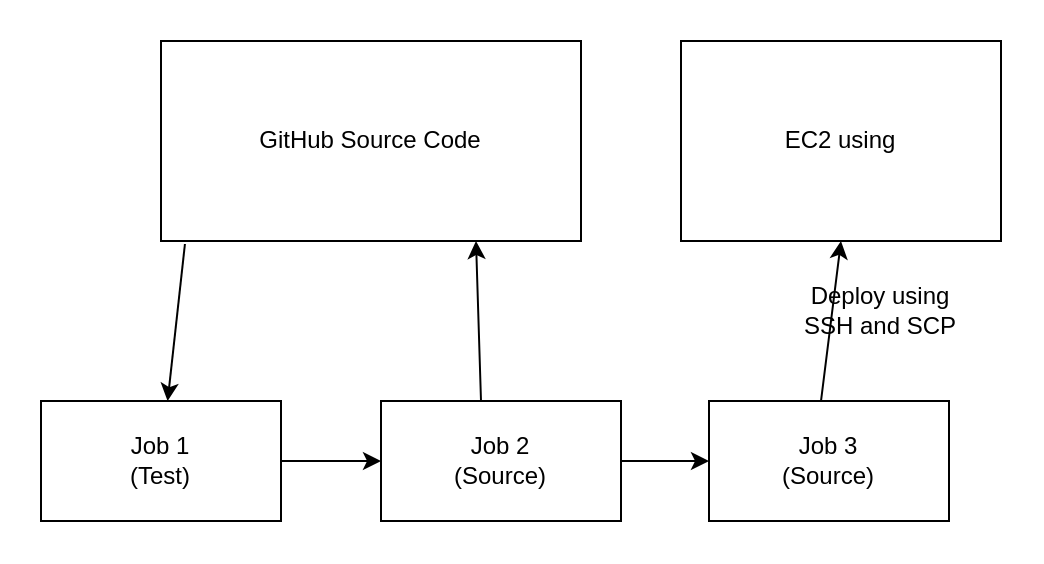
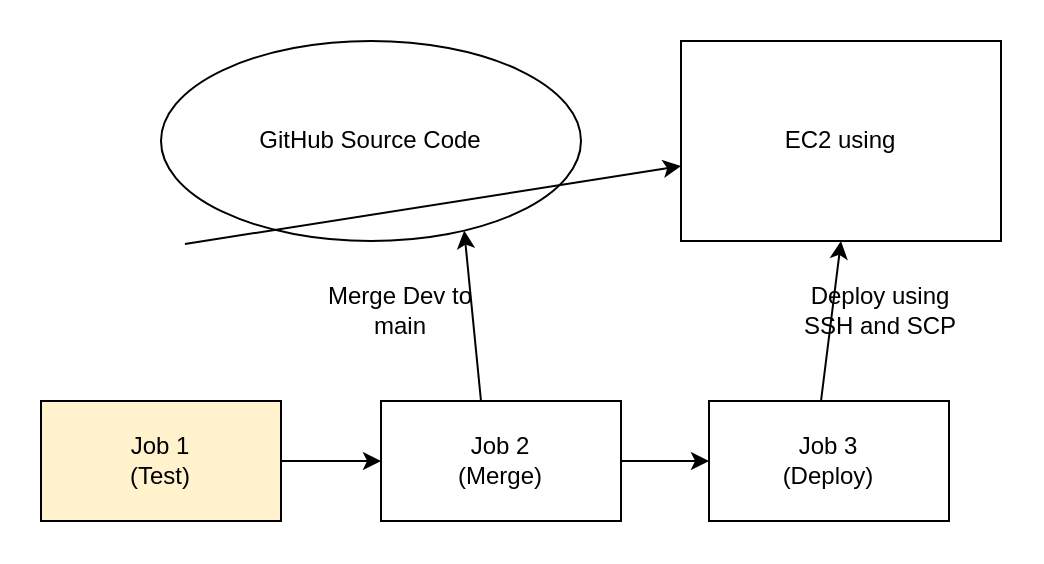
(371, 141) -> (371, 141)
none -> (401, 311)
(177, 316) -> (426, 206)
(161, 461) -> (161, 461)
(501, 461) -> (501, 461)
(829, 461) -> (829, 461)
